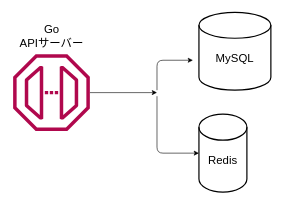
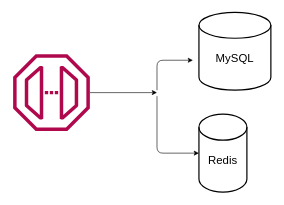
(51, 36) -> none
